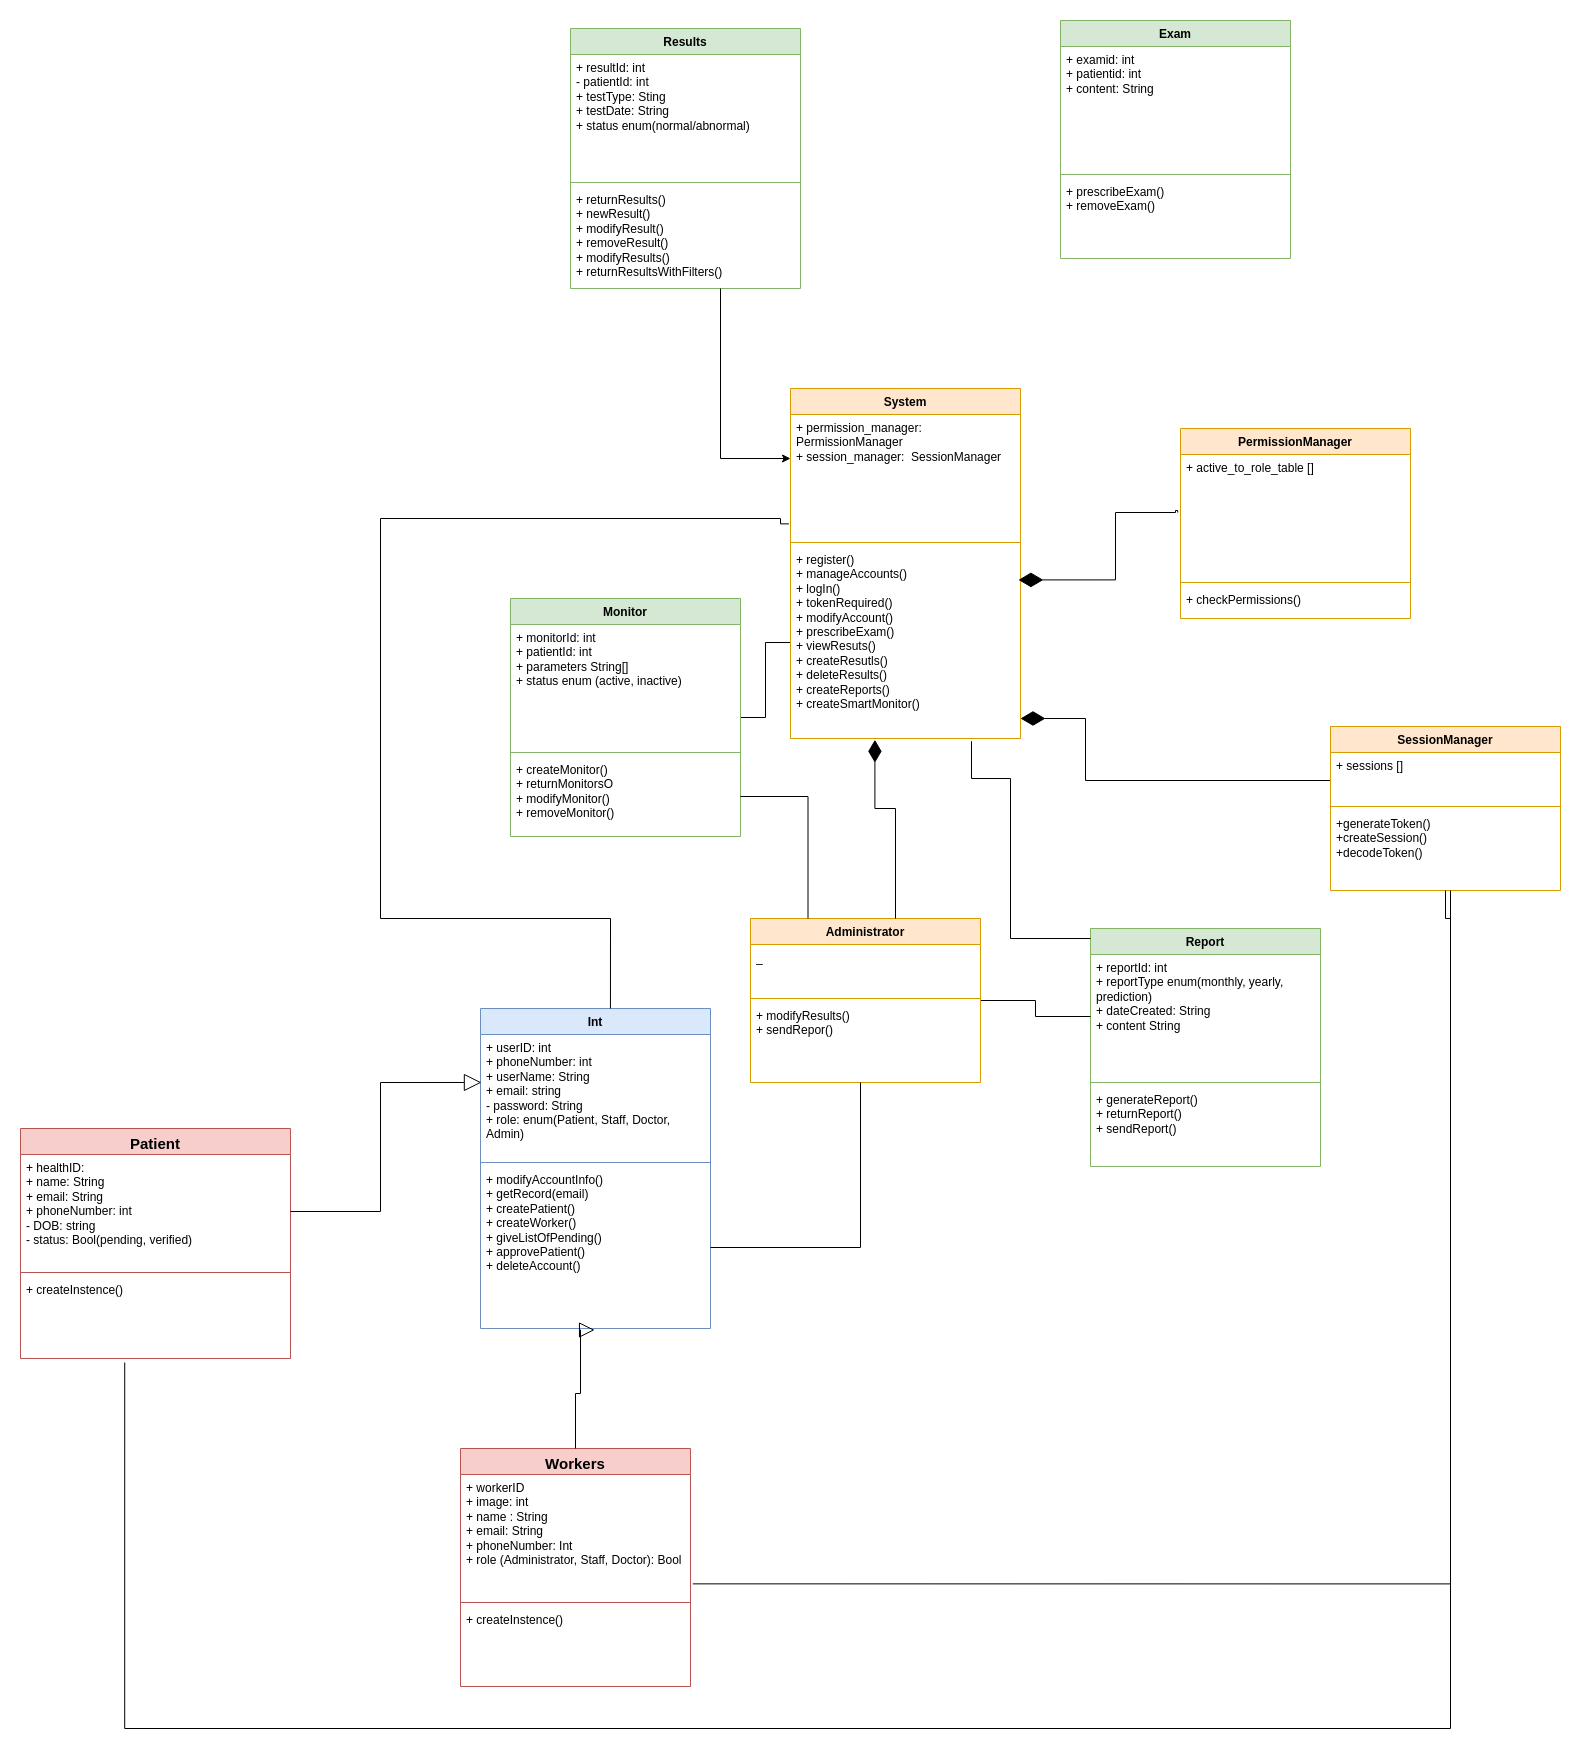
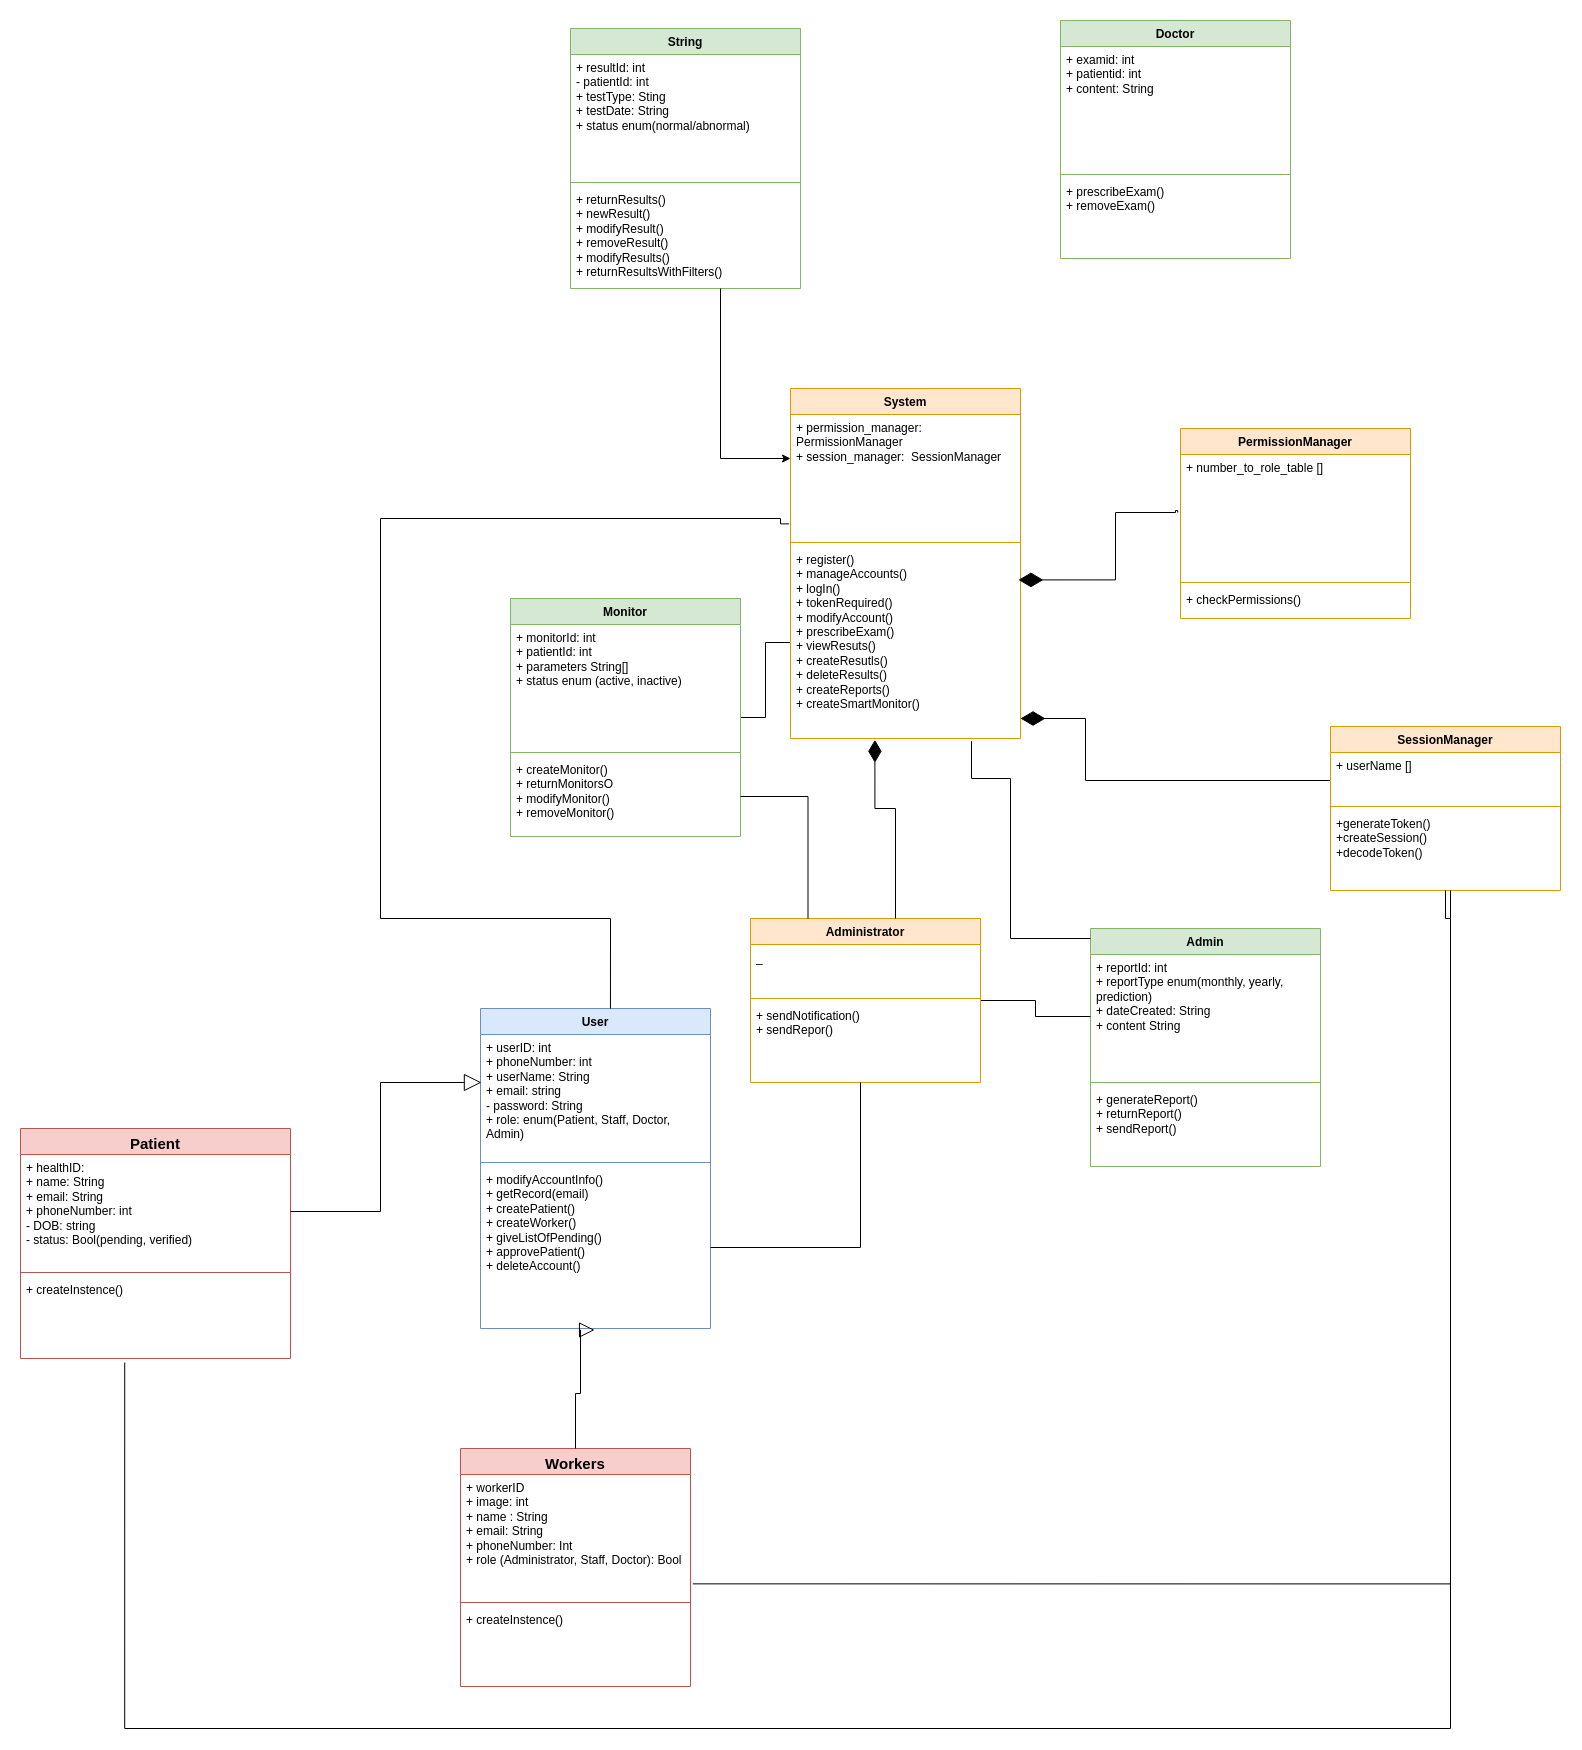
(1176, 35) -> (1176, 35)
(686, 43) -> (686, 43)
(1263, 469) -> (1264, 469)
(1376, 767) -> (1377, 767)
(1206, 943) -> (1206, 943)
(596, 1023) -> (596, 1023)
(809, 1024) -> (817, 1024)
